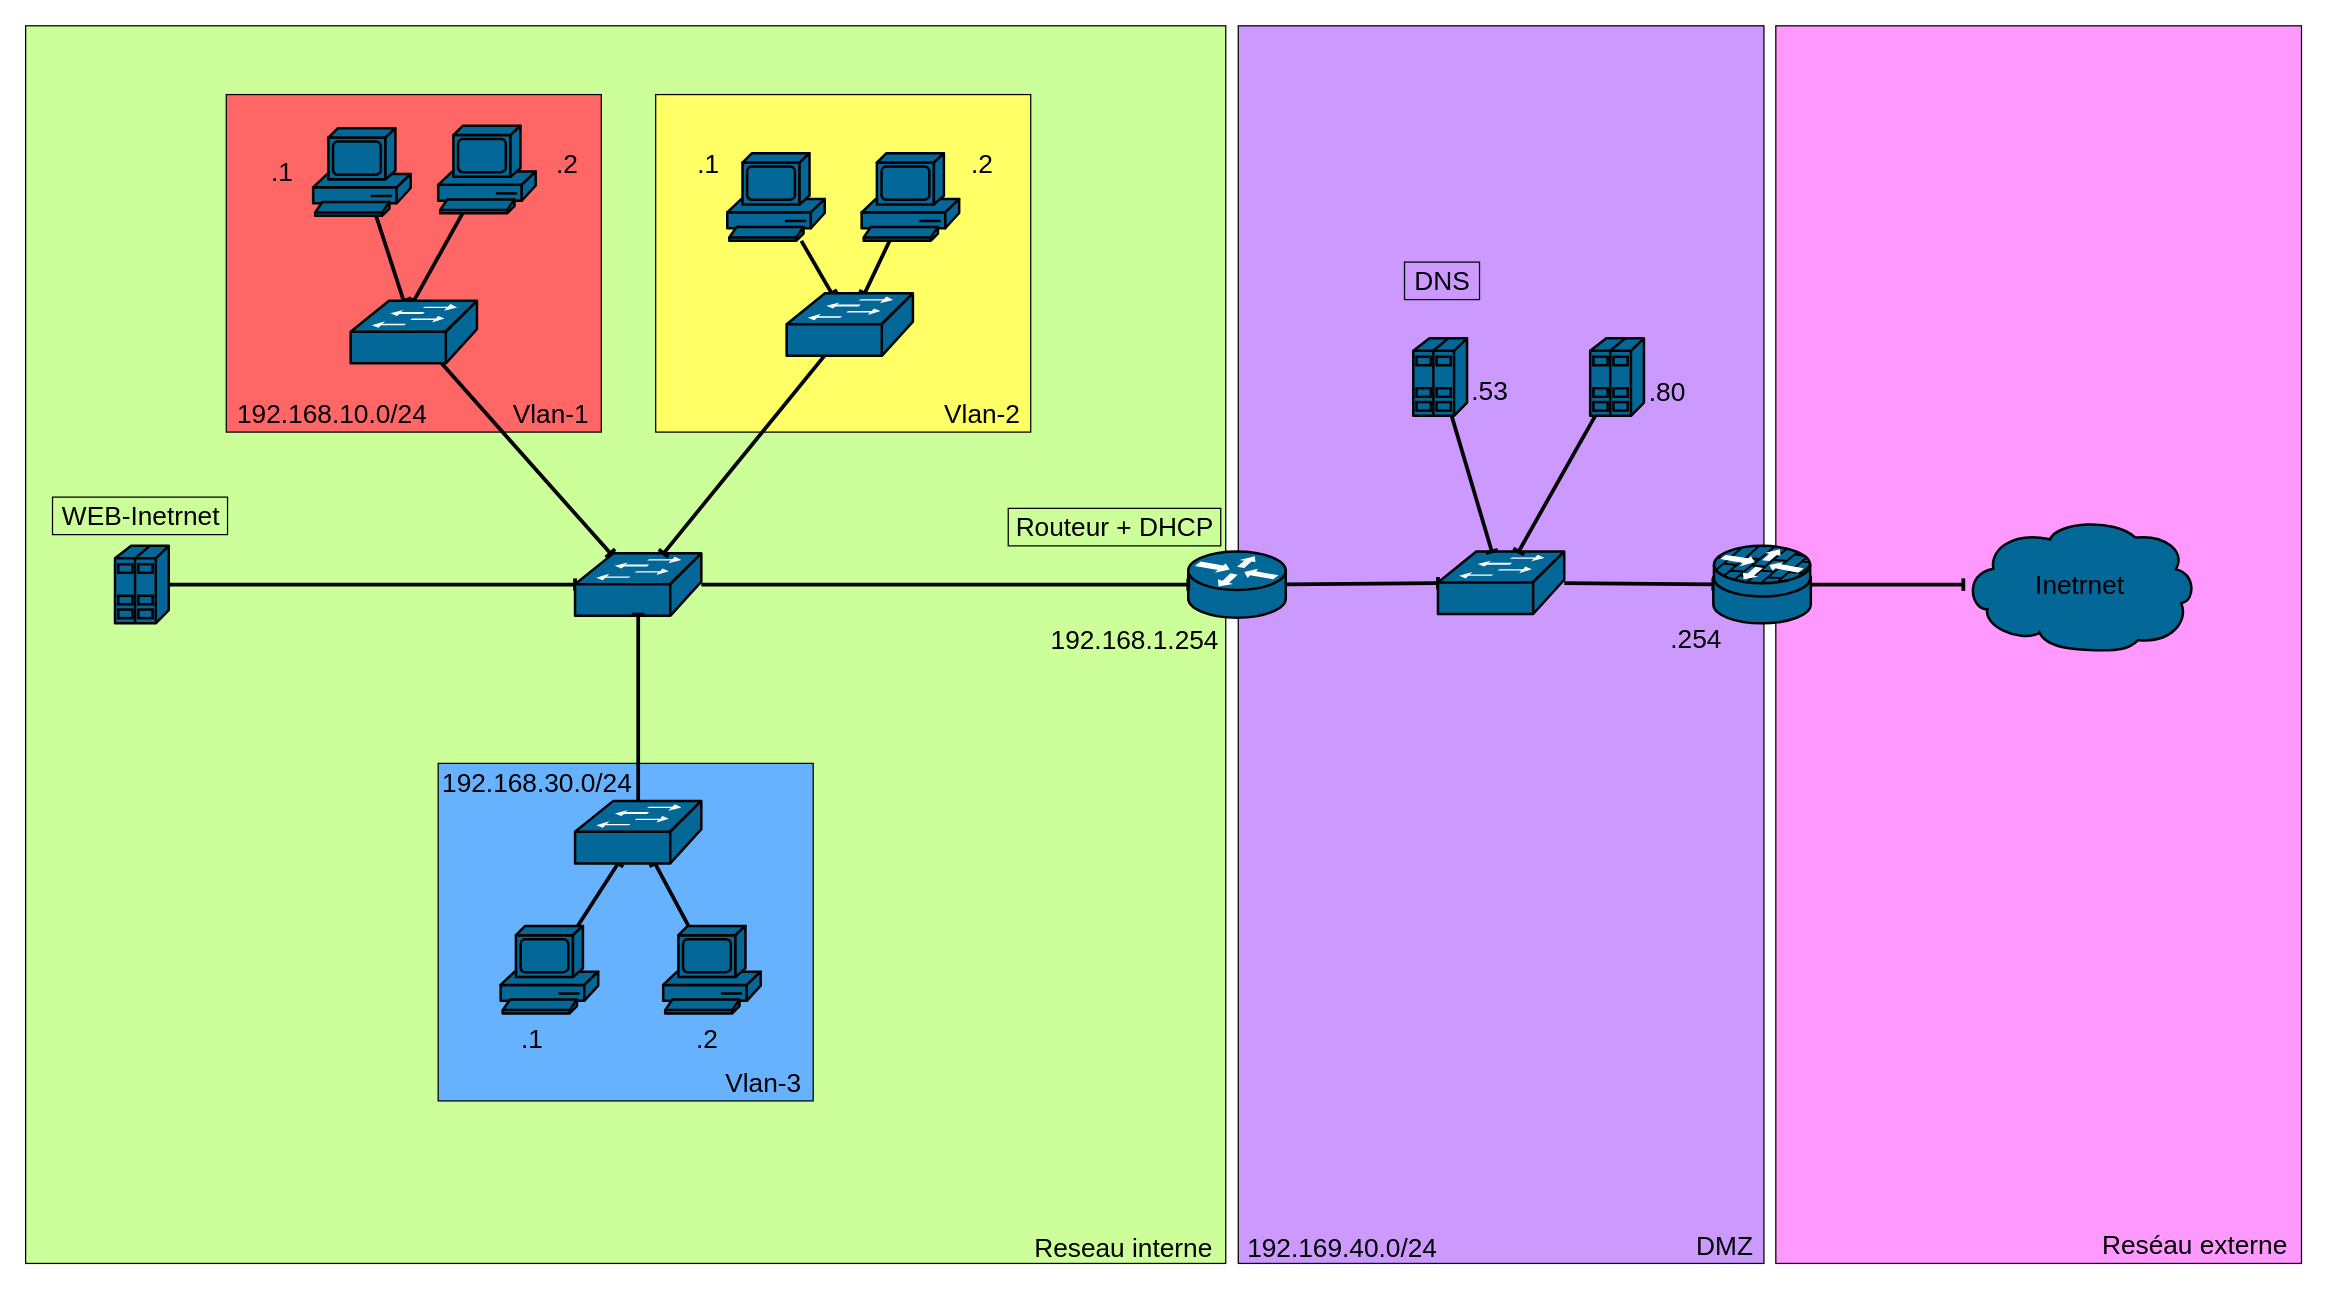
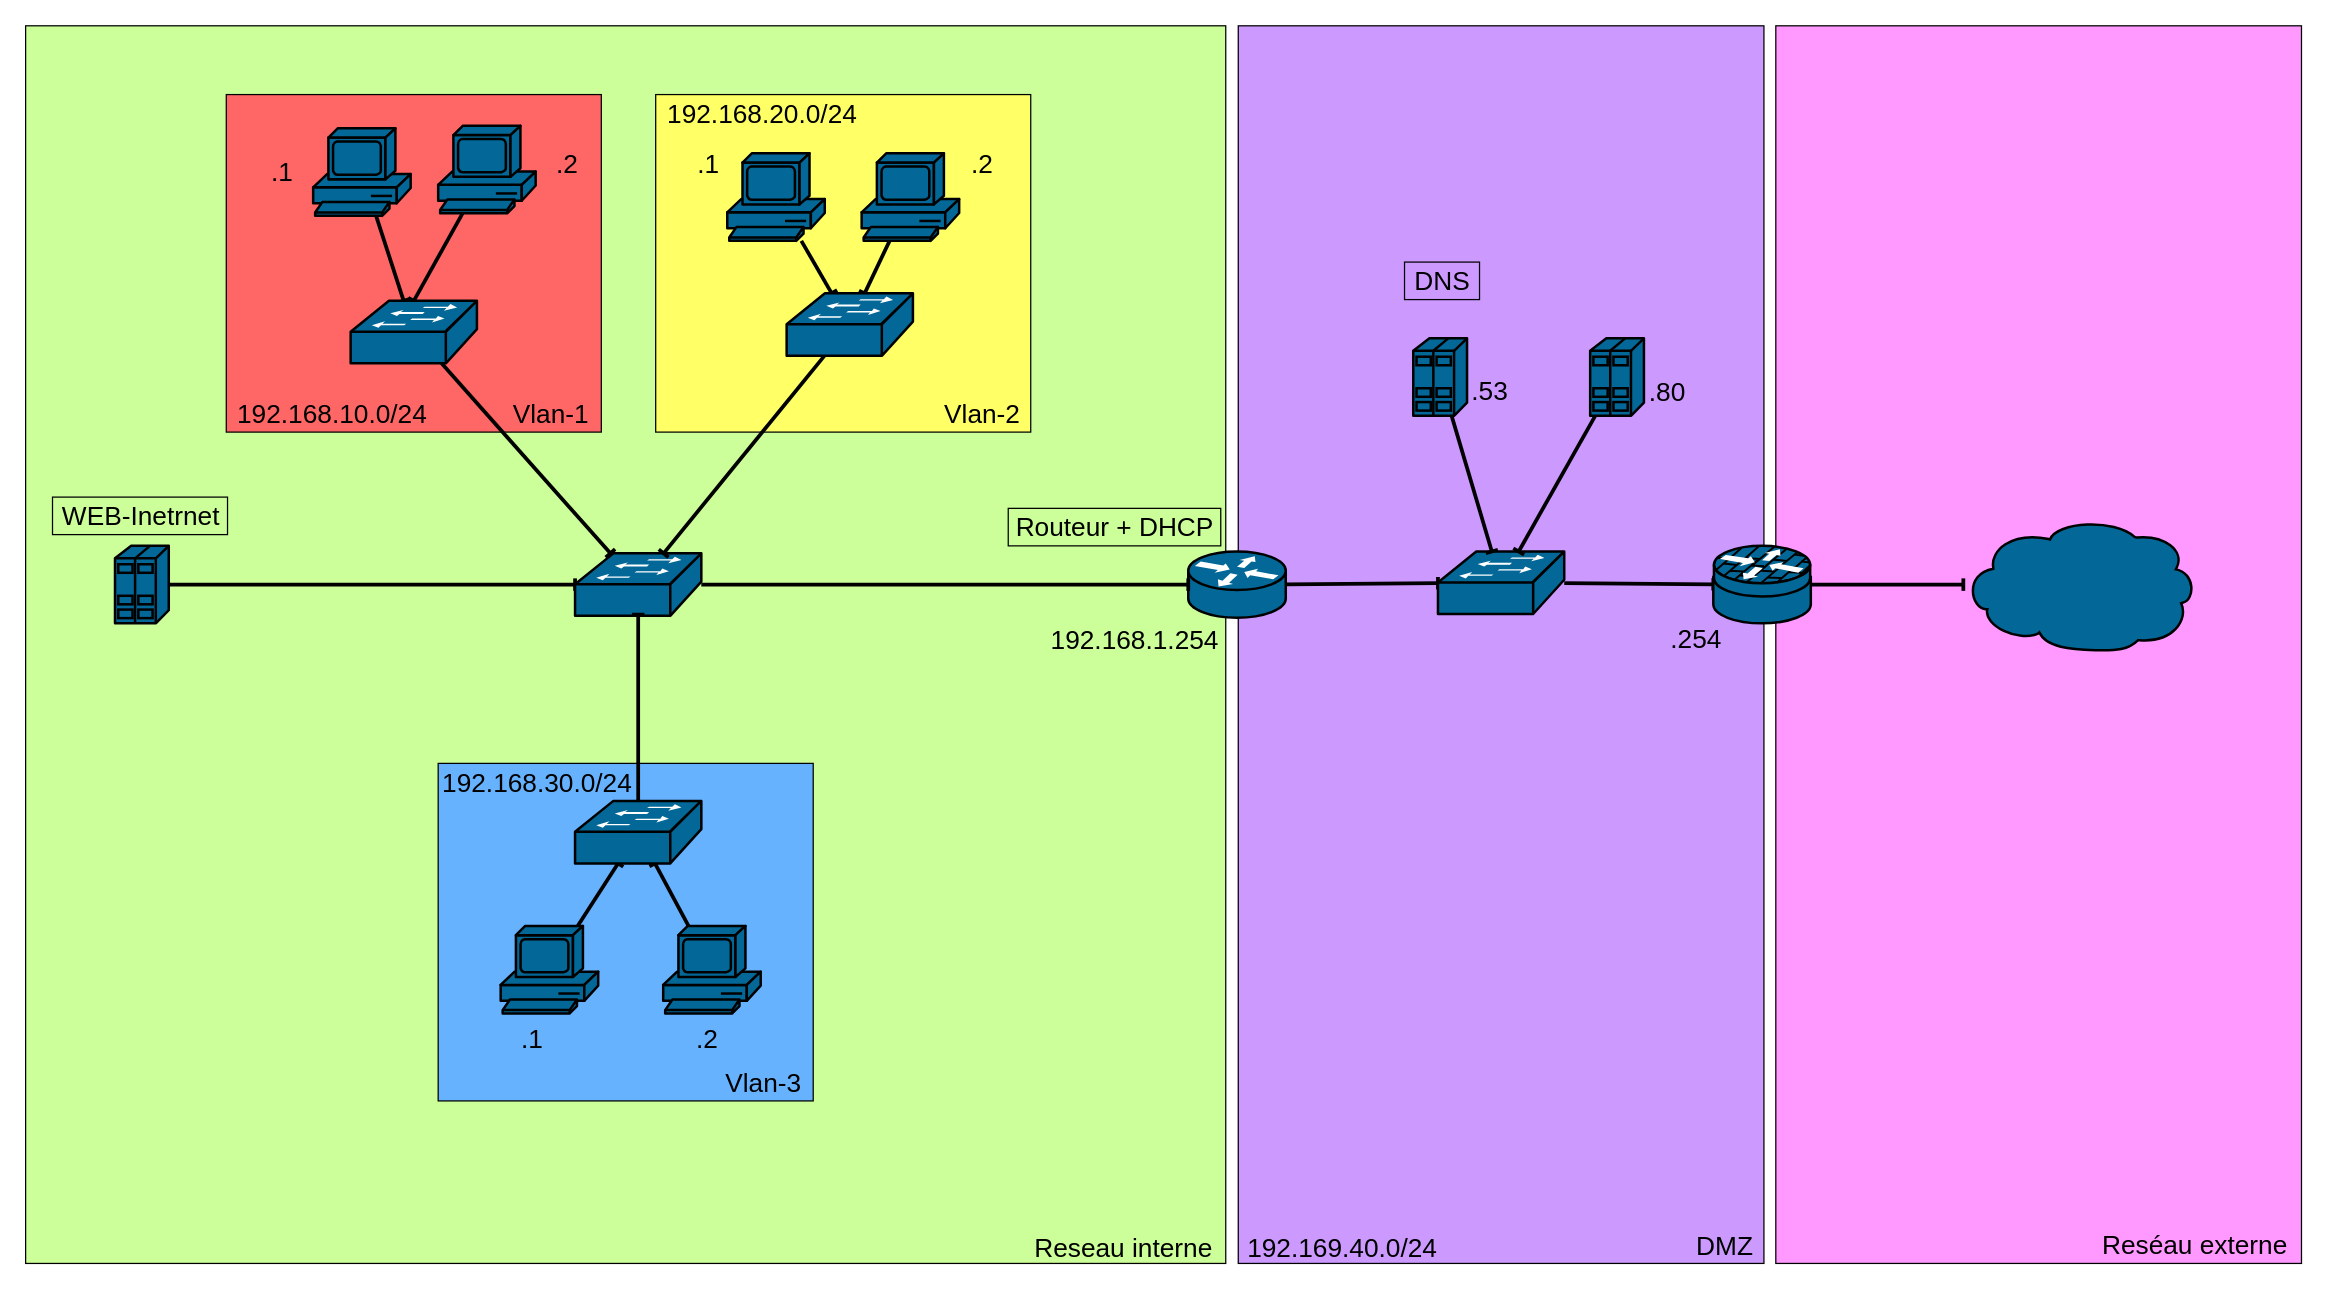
none -> (762, 113)
(2079, 584) -> none
